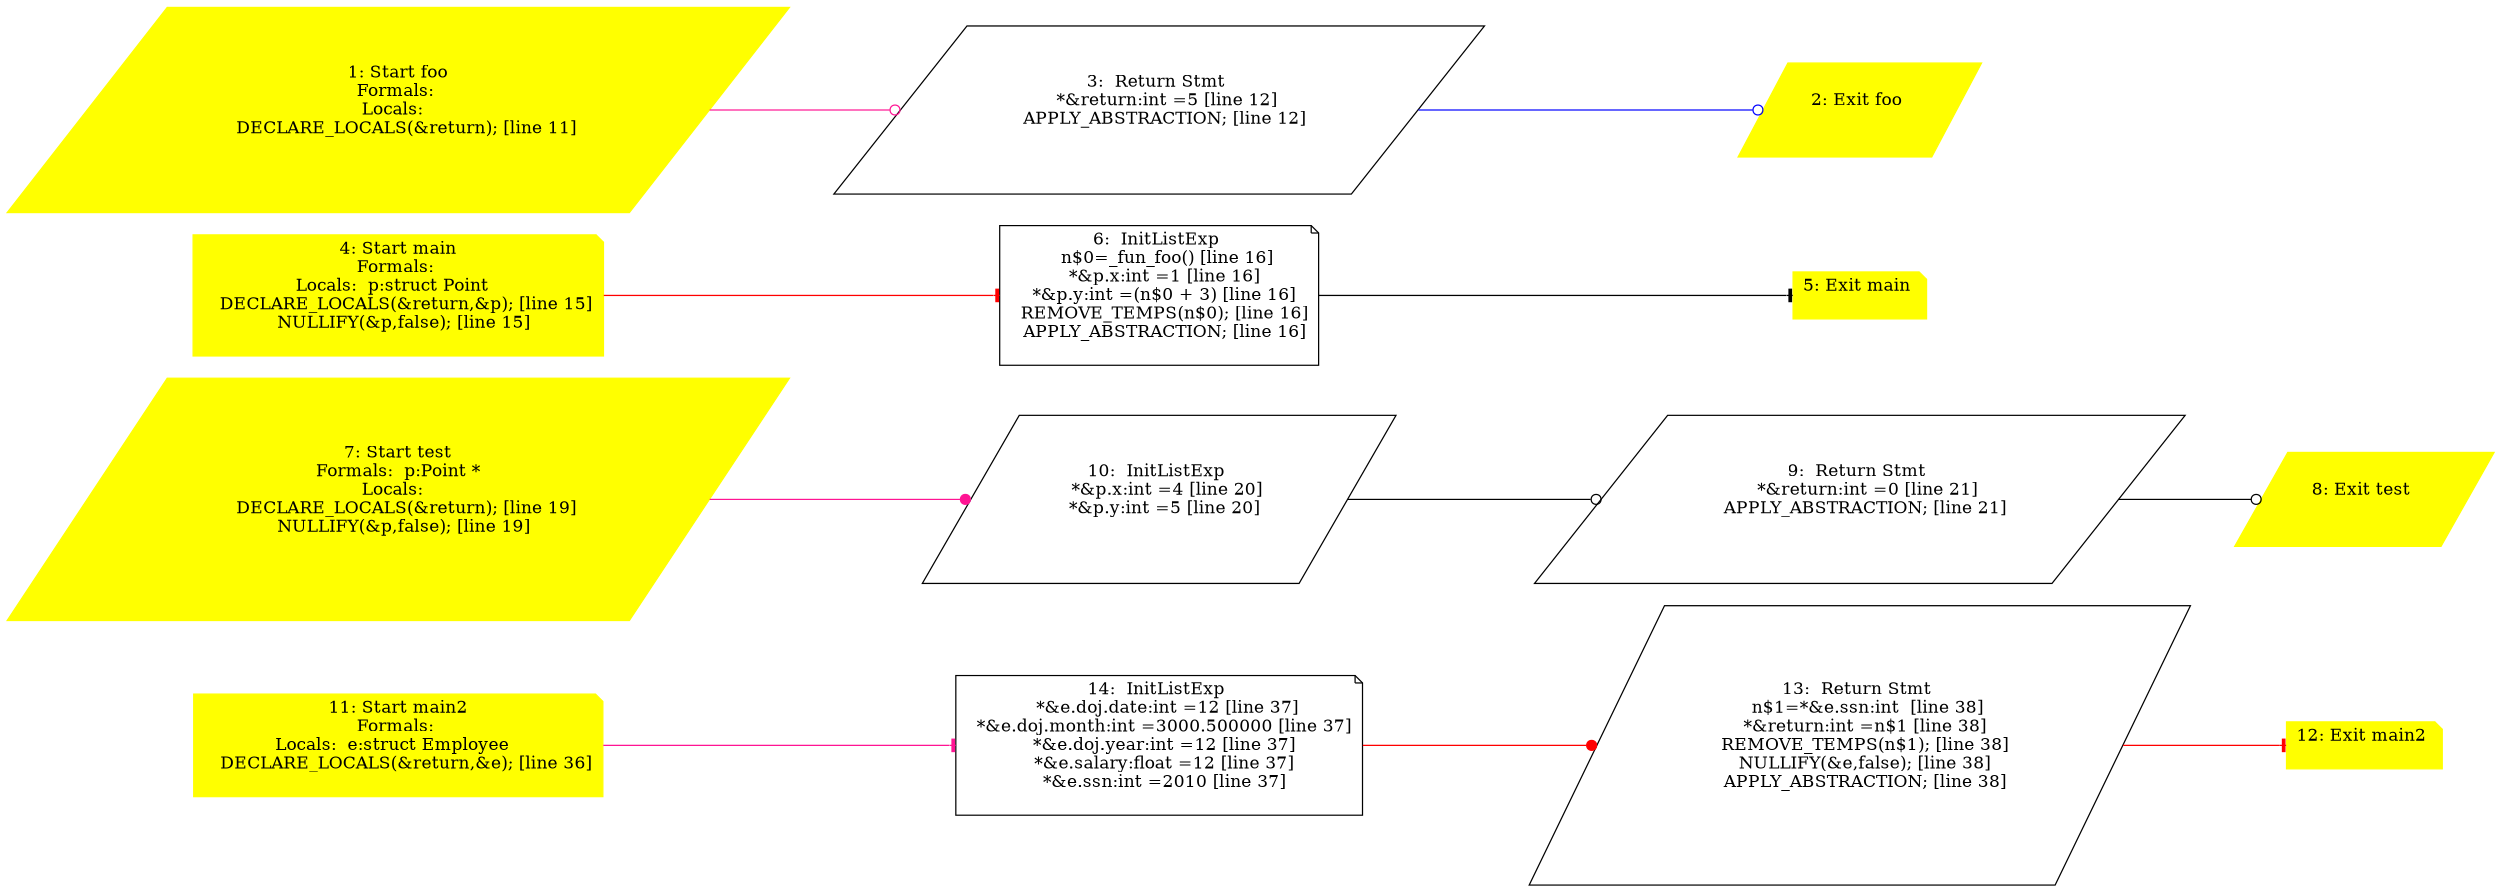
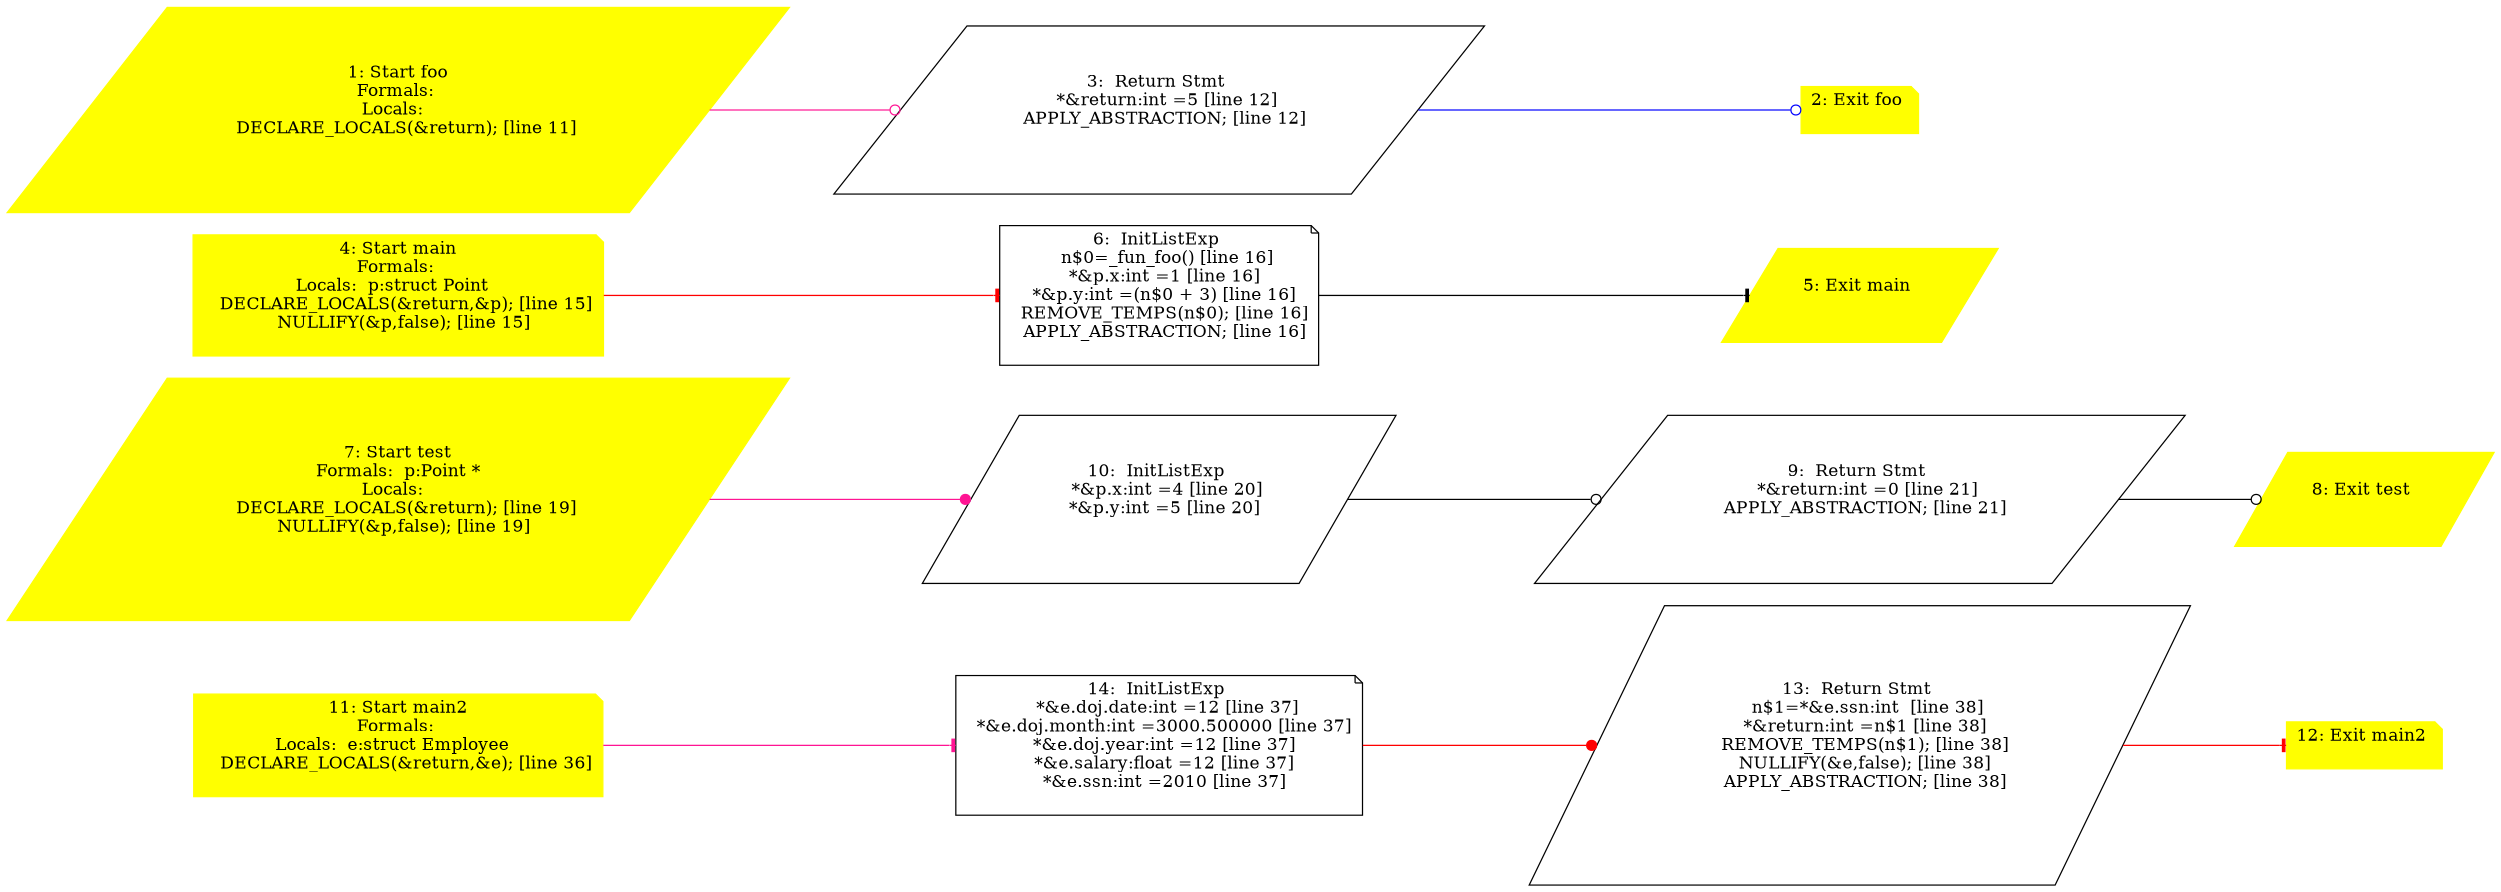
(1860, 110) -> (1860, 110)
(1860, 295) -> (1860, 295)
